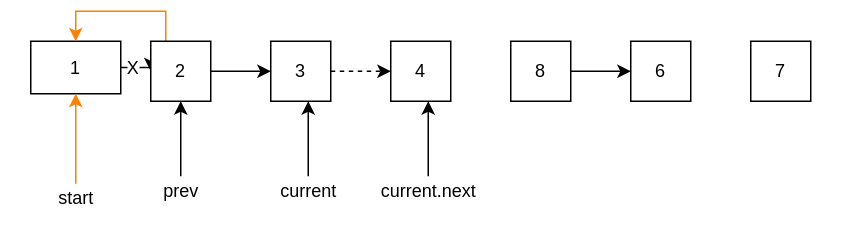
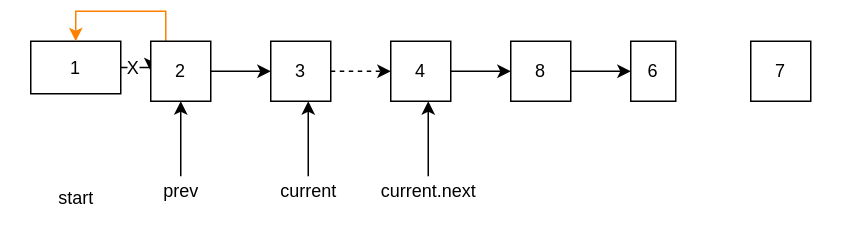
none -> (476, 71)
(661, 71) -> (653, 71)
(76, 144) -> none
